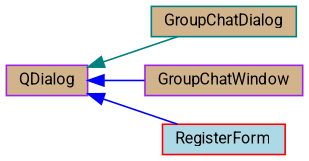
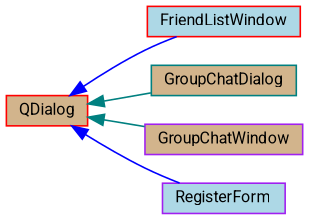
none -> (224, 22)
(47, 80) -> (47, 111)
(124, 80) -> (124, 123)
(224, 139) -> (224, 198)
